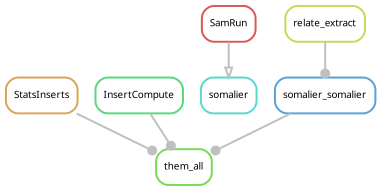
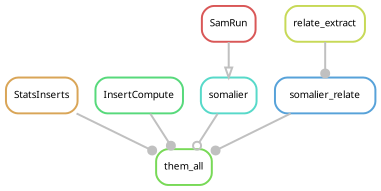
(325, 95) -> (325, 95)
none -> (208, 128)
